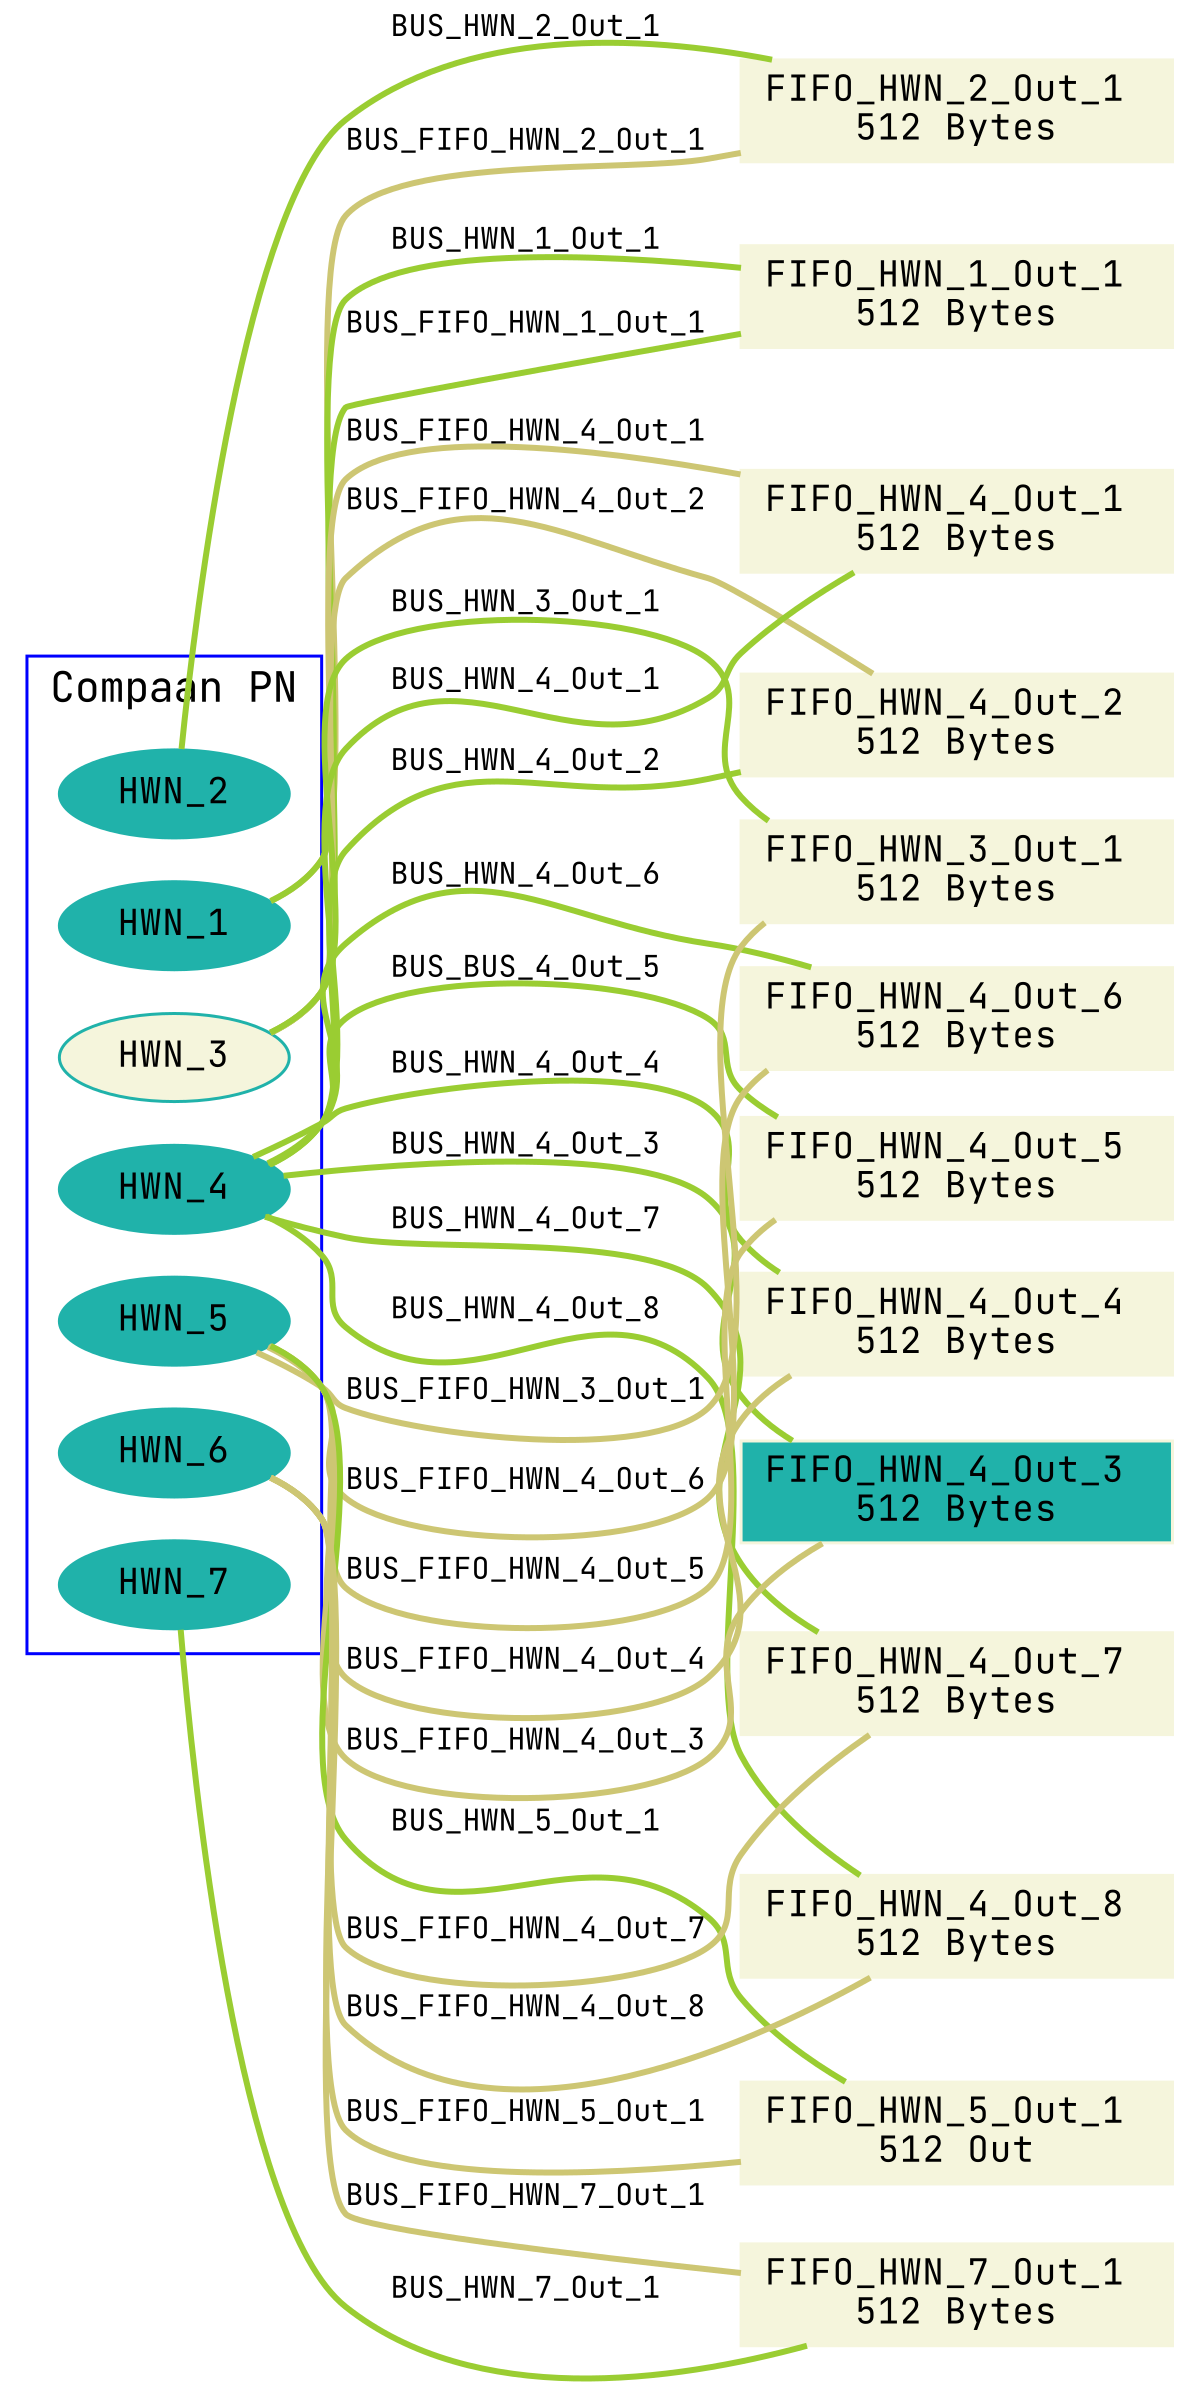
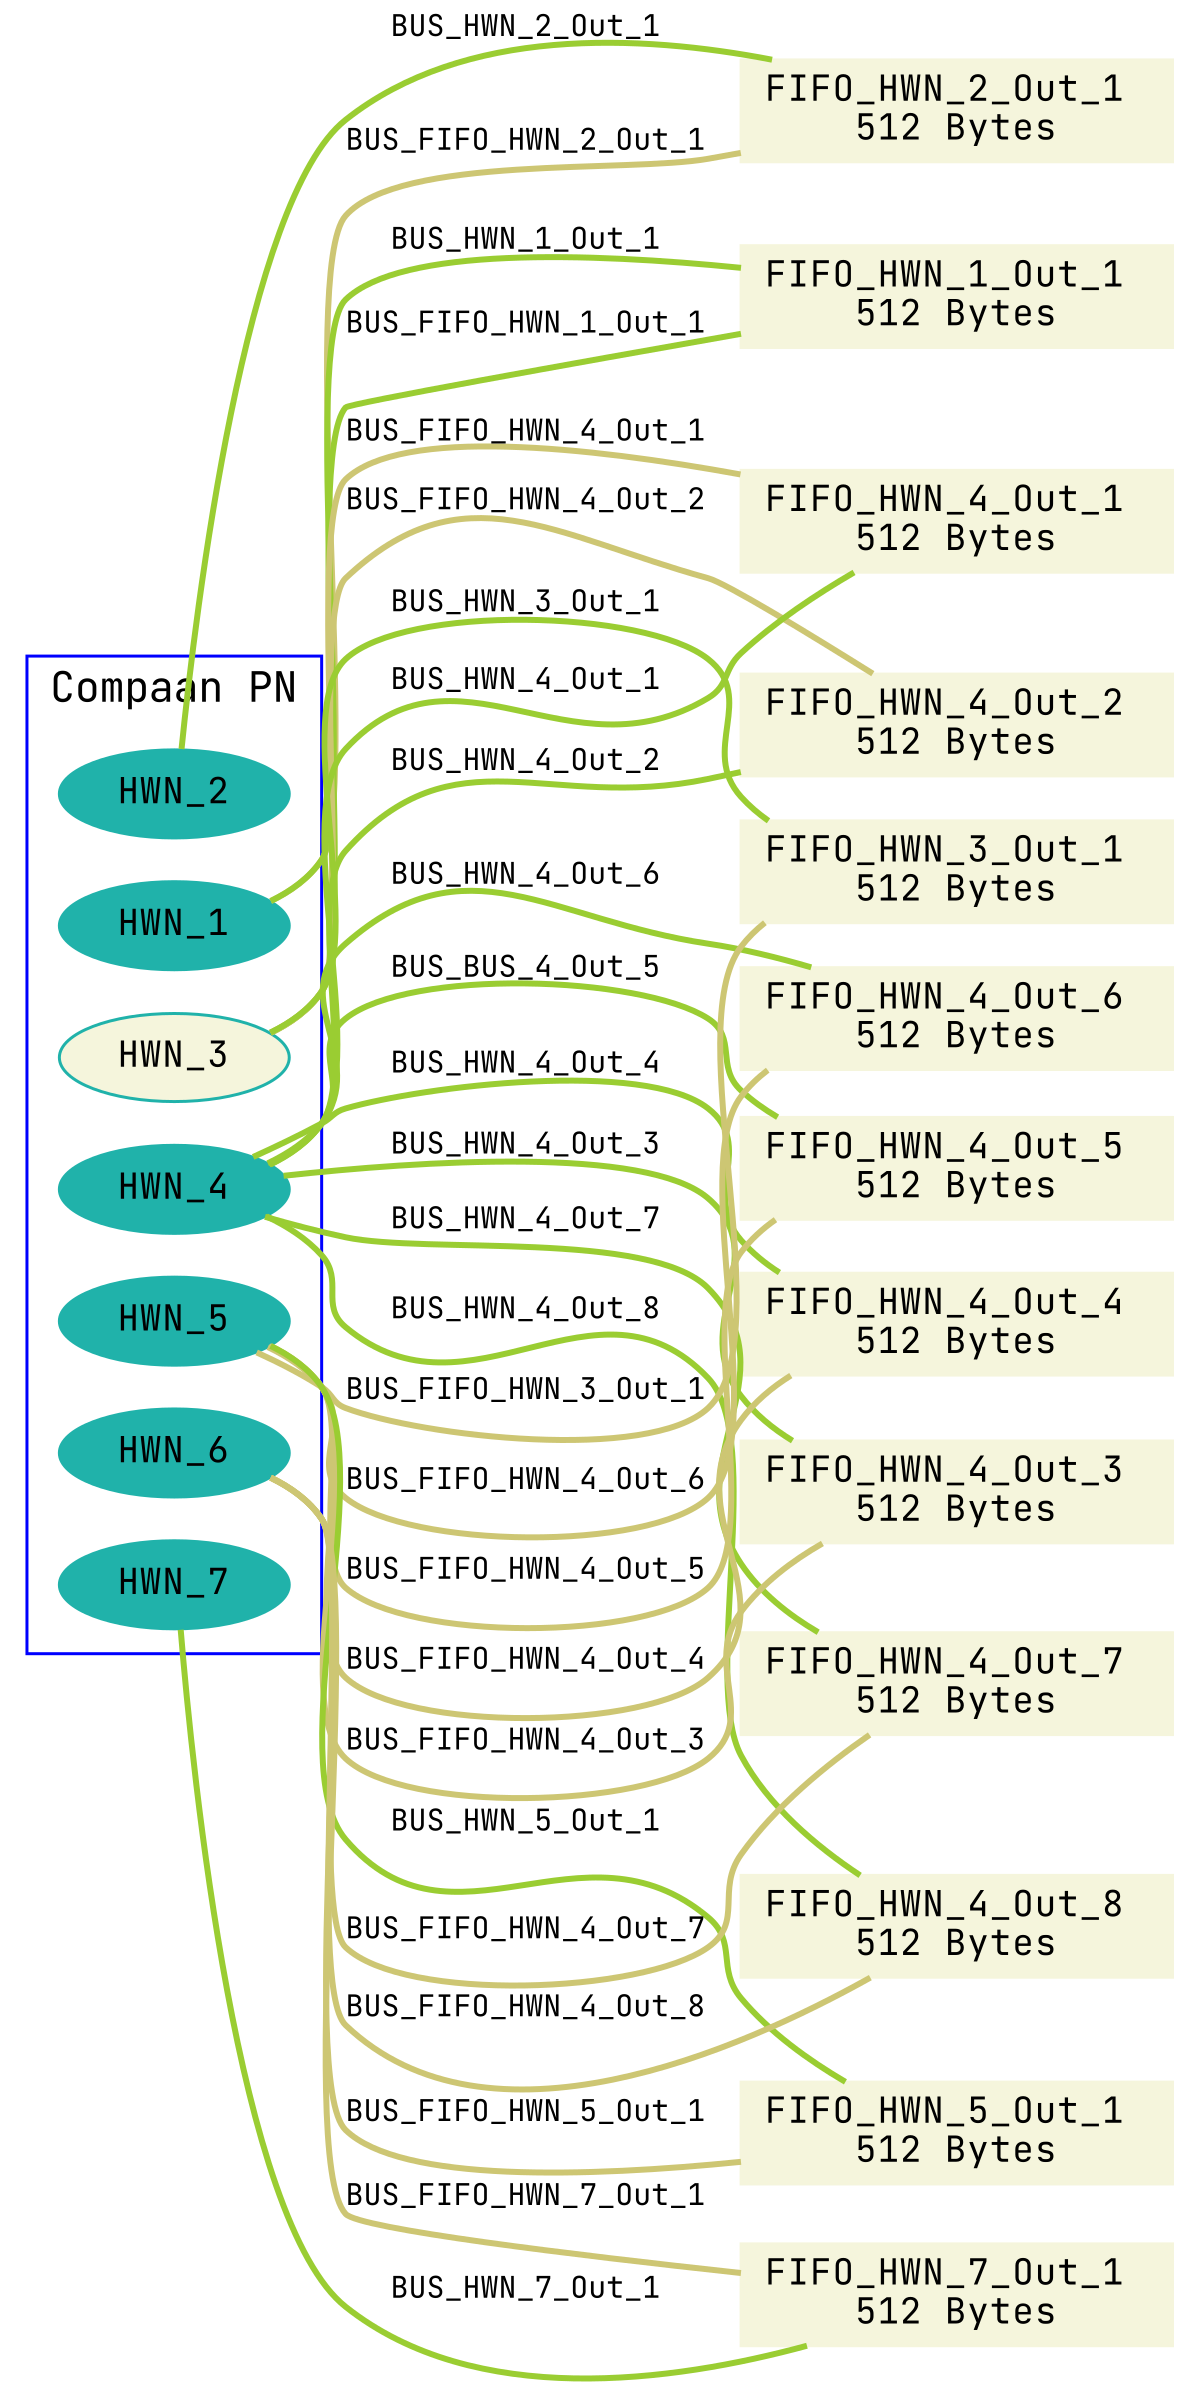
(957, 1492) -> (957, 1492)
(957, 2133) -> (957, 2133)
